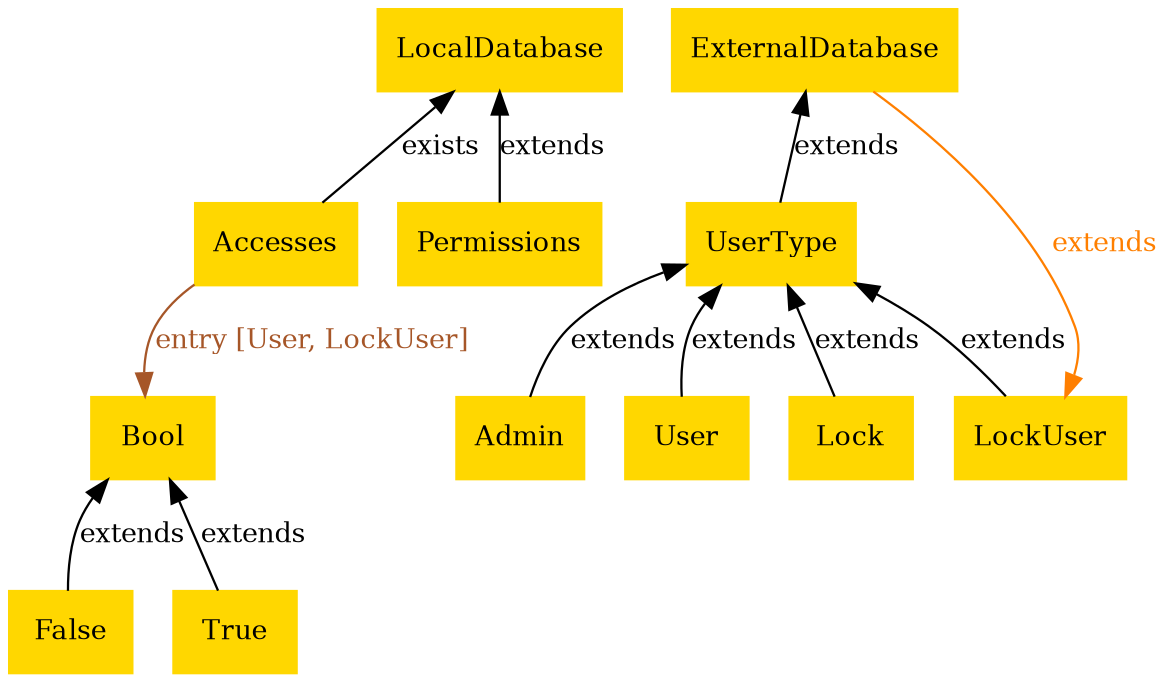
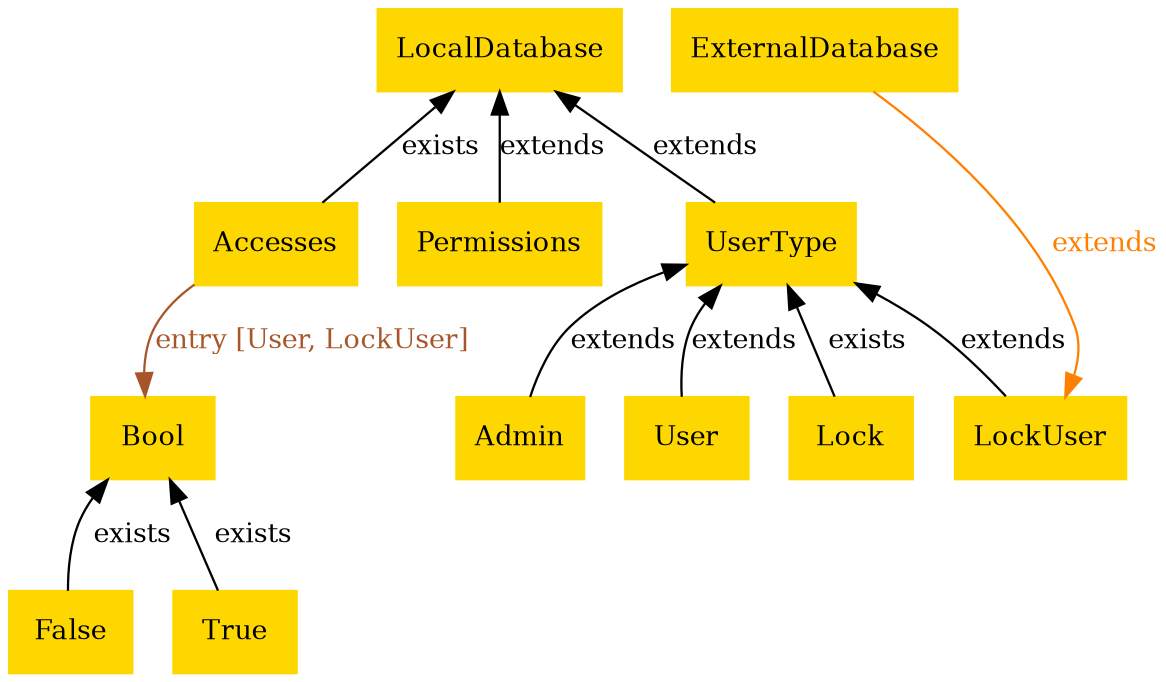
(790, 159) -> (645, 154)
(867, 341) -> (867, 341)
(132, 535) -> (132, 535)
(253, 535) -> (253, 535)
